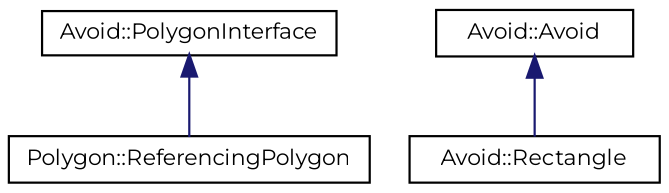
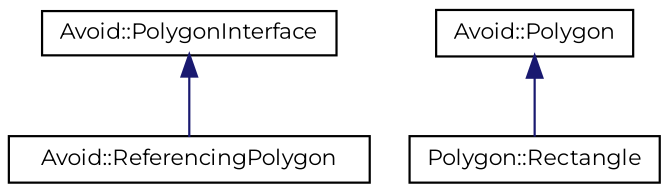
(535, 33) -> (535, 33)
(189, 159) -> (189, 159)
(535, 159) -> (535, 159)
